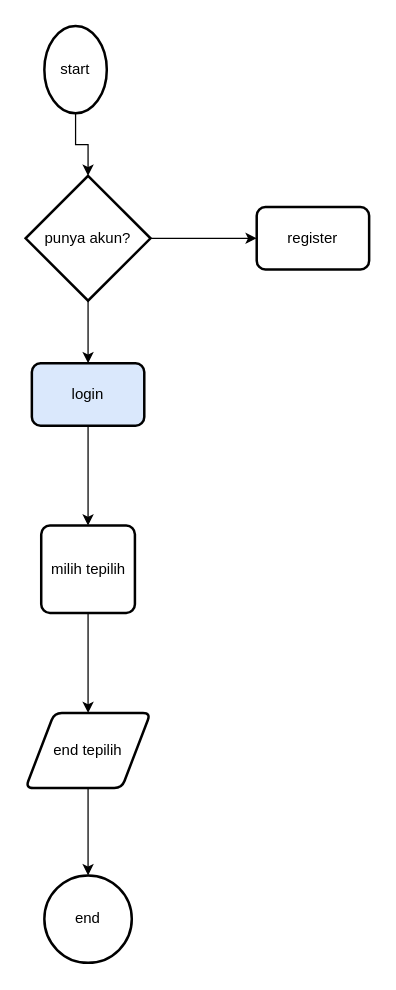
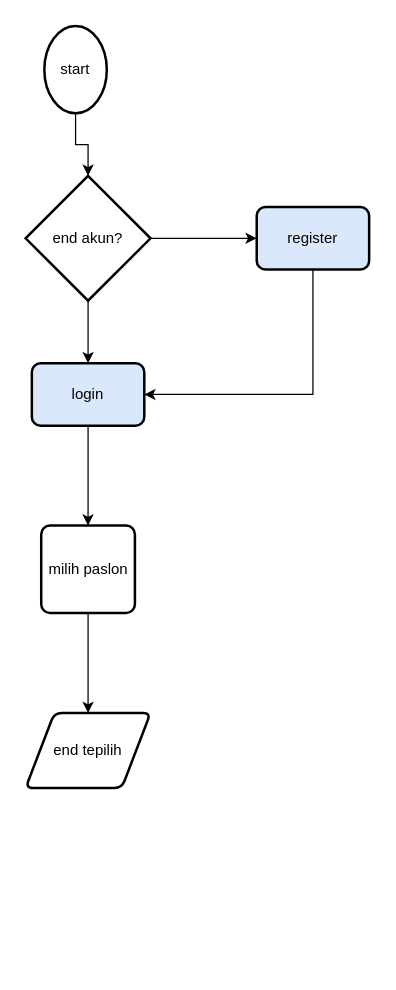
(88, 238) -> (88, 238)
(313, 238) -> (313, 238)
none -> (296, 394)
(89, 569) -> (89, 569)
(88, 827) -> none
(88, 919) -> none
